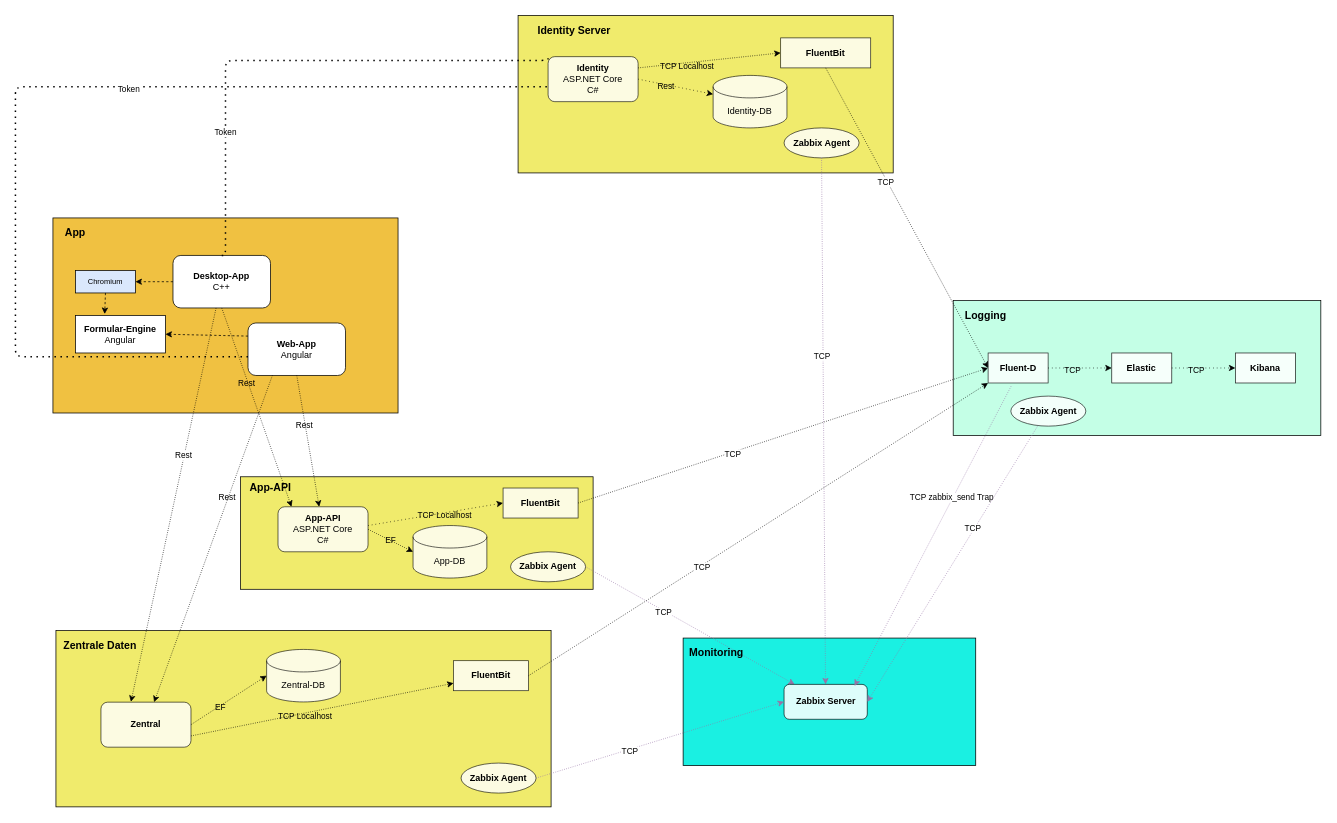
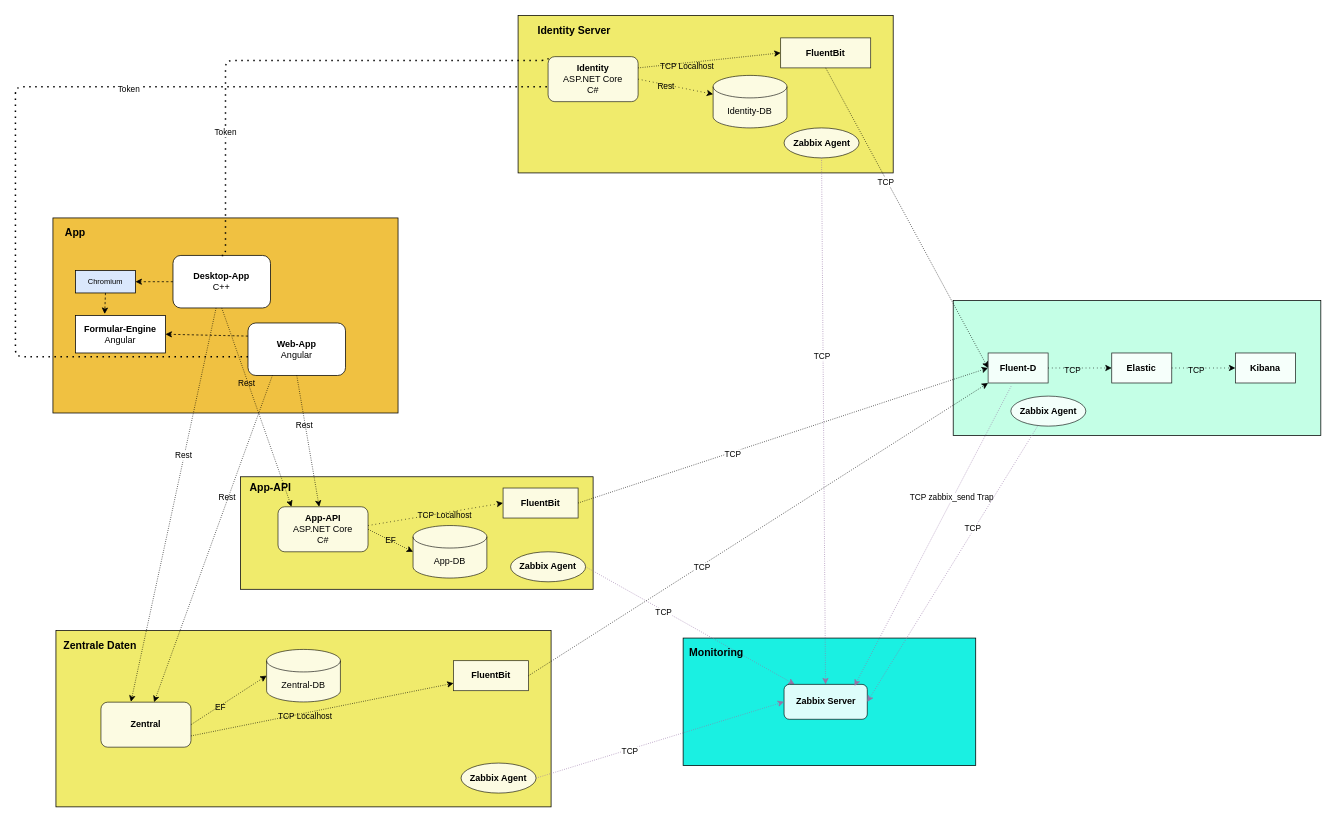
(985, 315) -> none
